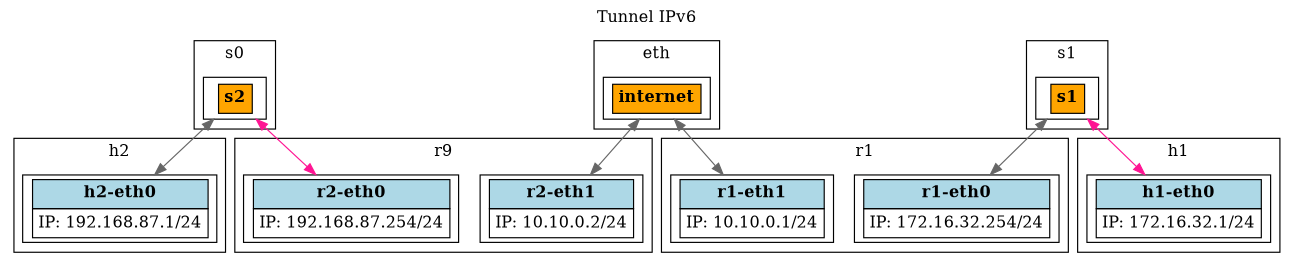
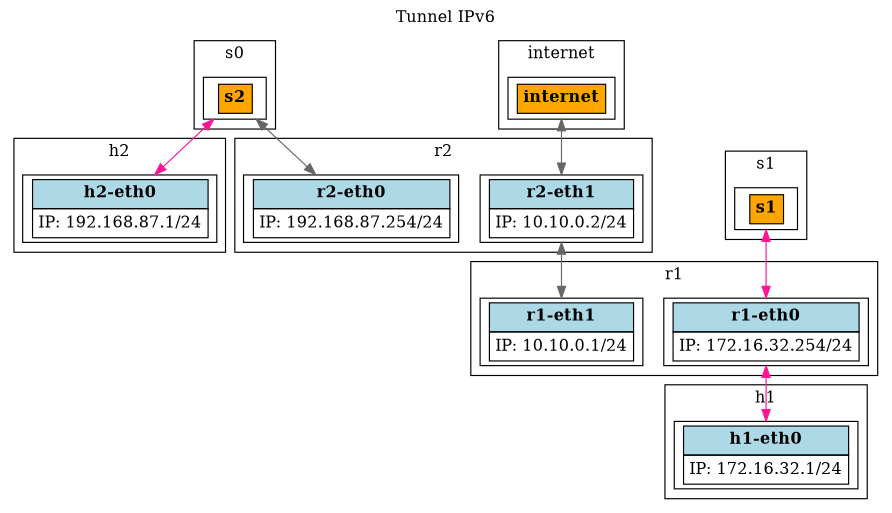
(657, 54) -> (561, 54)
(184, 147) -> (184, 147)
(286, 147) -> (286, 147)
(699, 147) -> (561, 270)
(1019, 147) -> (766, 269)
(1116, 147) -> (766, 393)
(443, 152) -> (443, 152)
